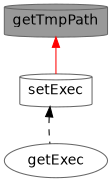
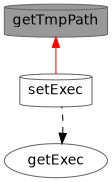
(49, 130) -> (63, 120)
